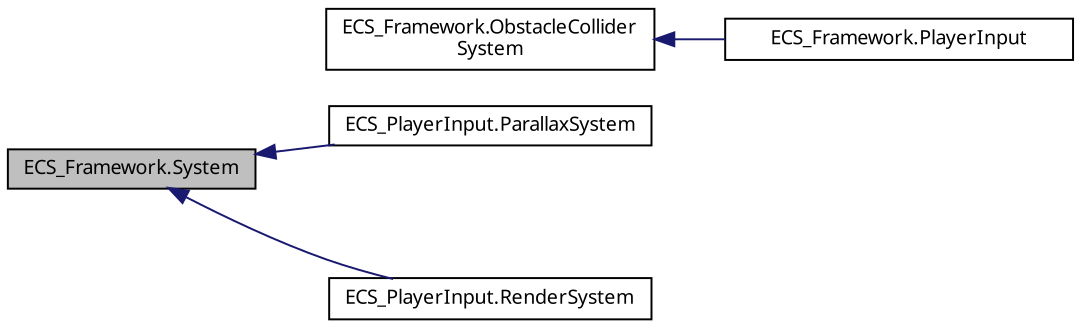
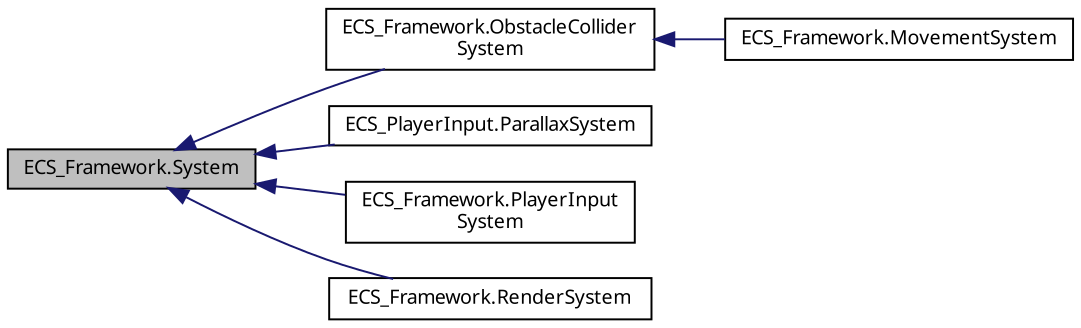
(899, 39) -> (899, 39)
none -> (288, 103)
none -> (490, 212)
(490, 299) -> (490, 299)
